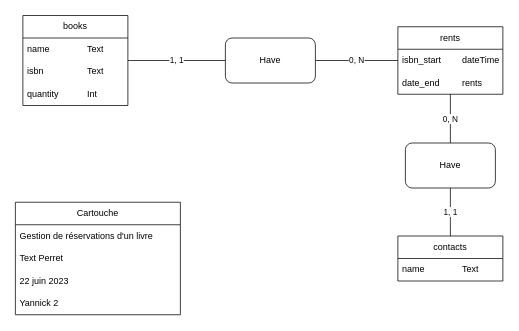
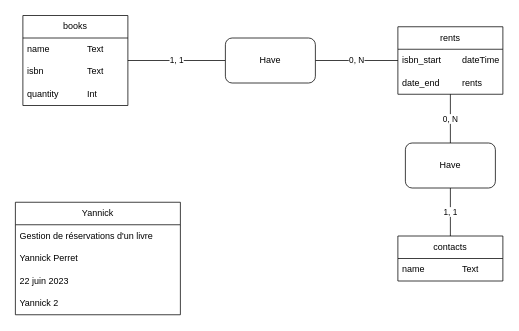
(98, 213) -> (98, 213)
(46, 258) -> (53, 258)
